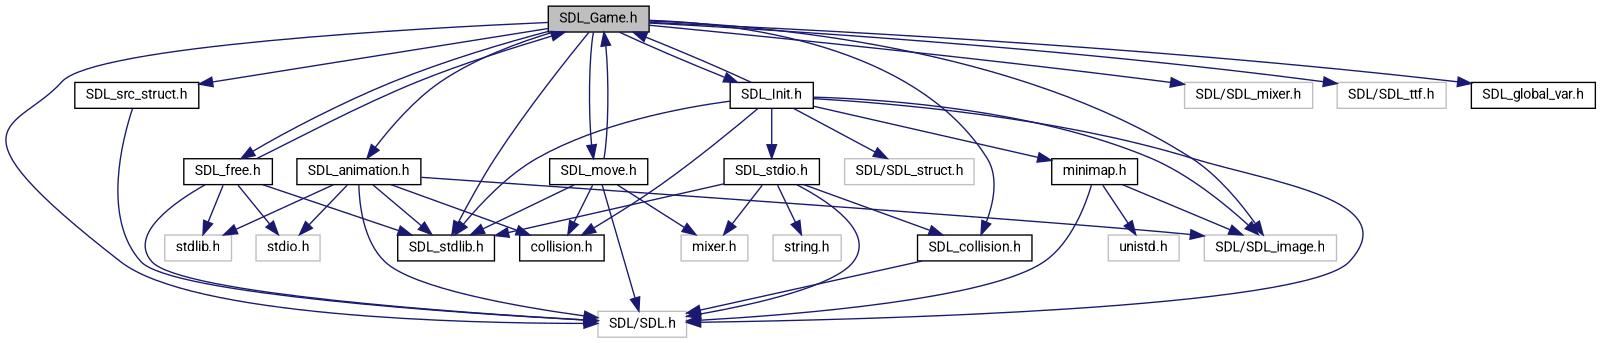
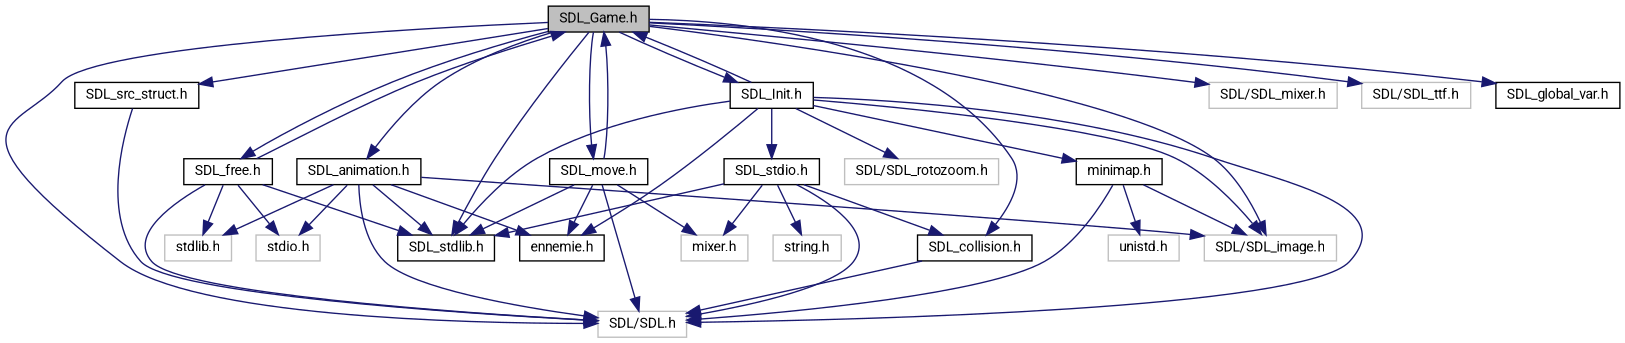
(909, 172) -> (922, 172)
(562, 248) -> (562, 248)
